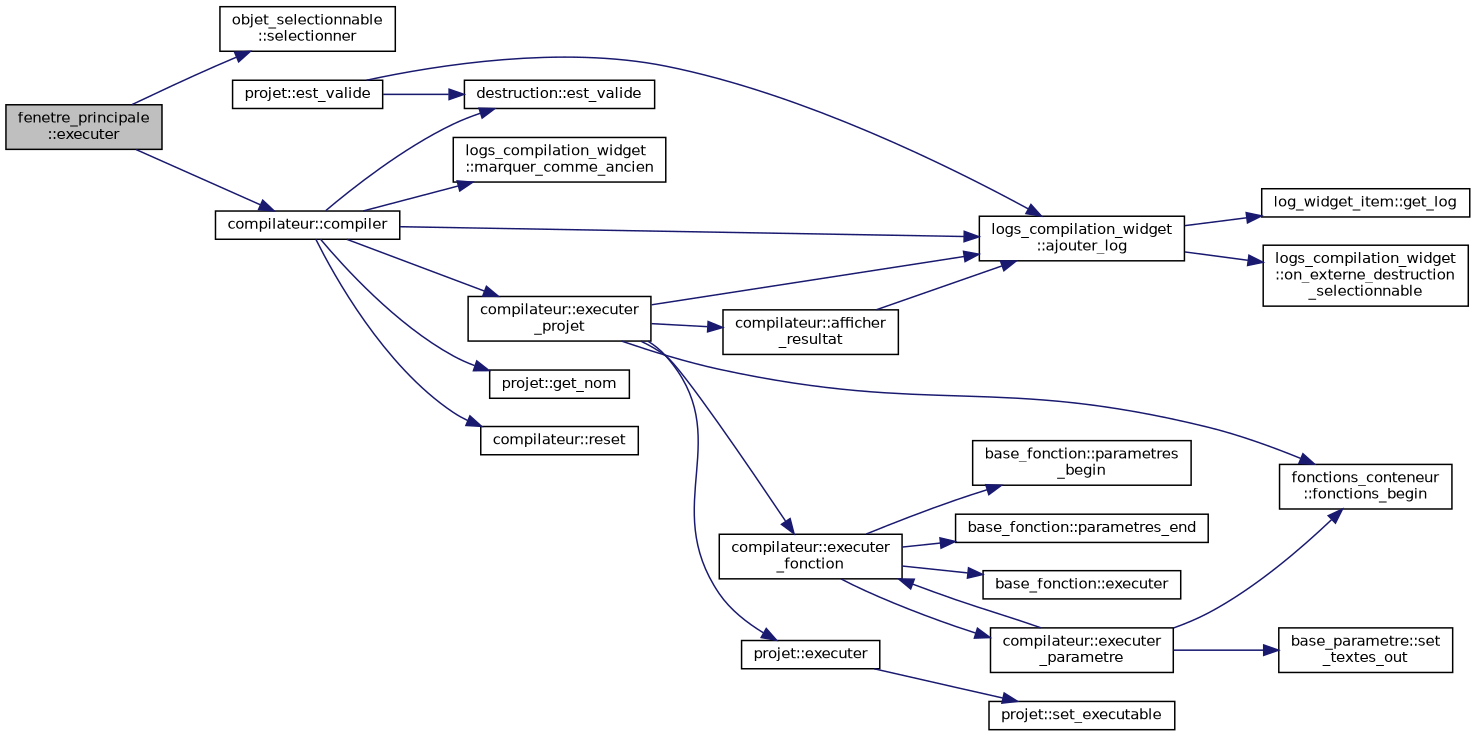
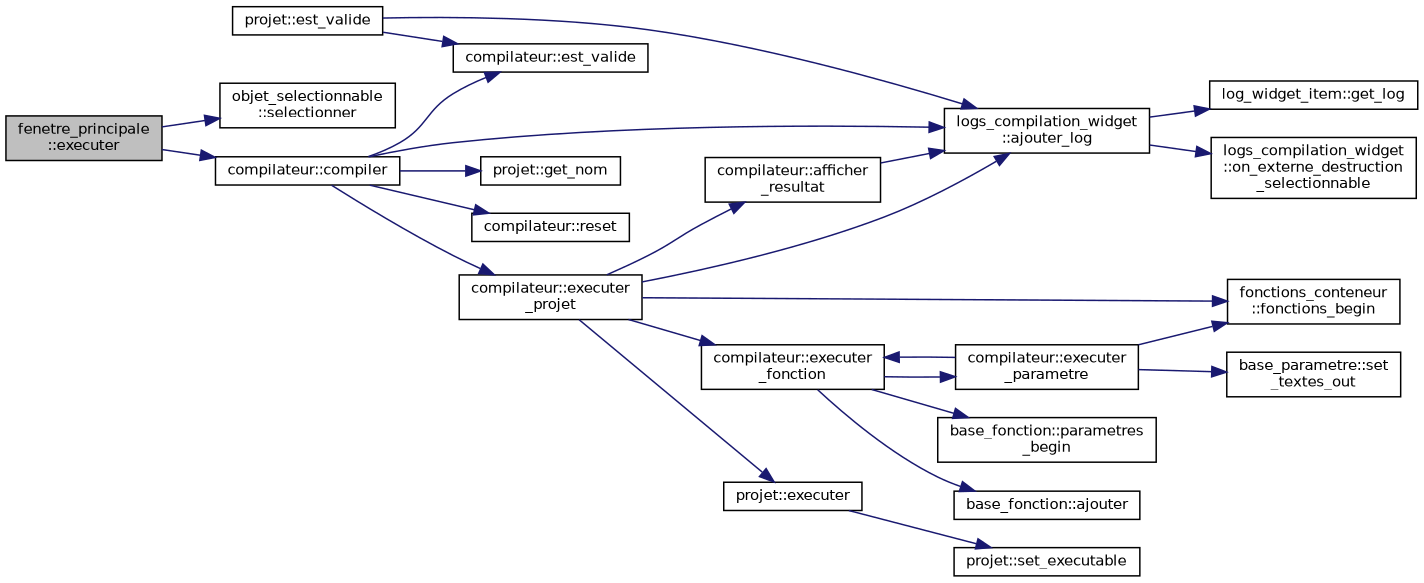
(560, 94) -> (551, 58)
(560, 160) -> none
(1082, 528) -> none
(1082, 585) -> (1047, 505)
